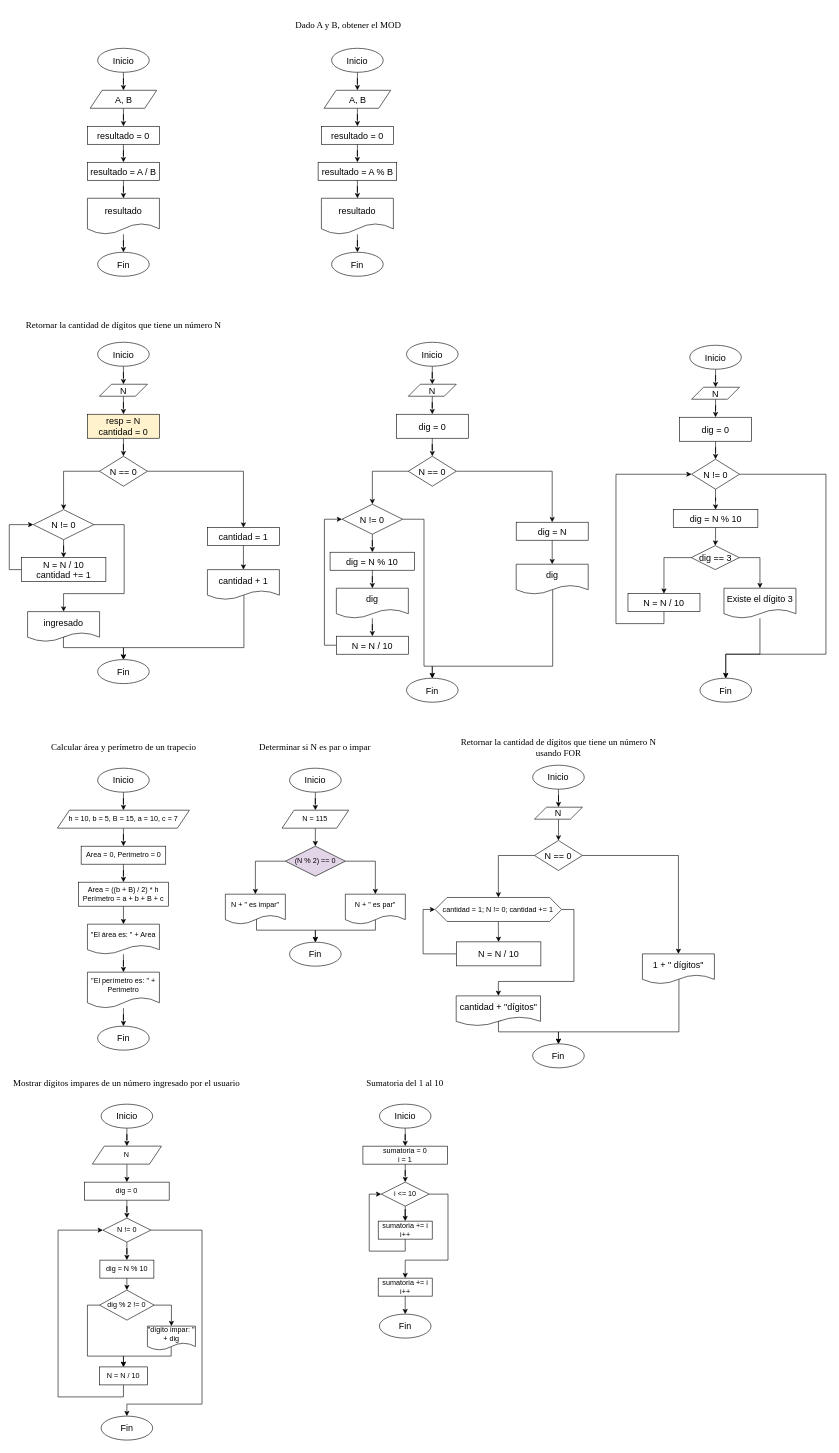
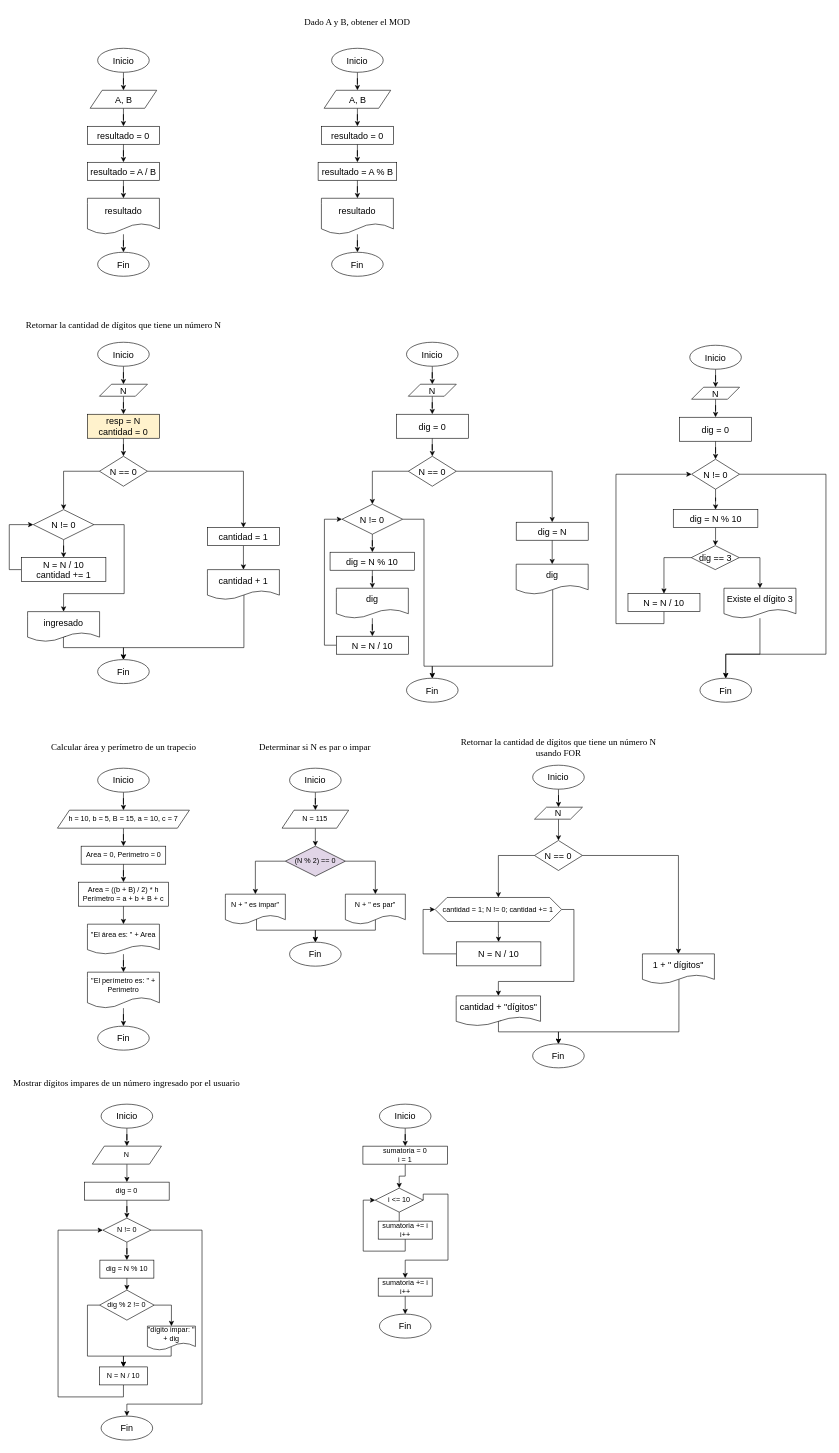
(348, 24) -> (357, 21)
(405, 1083) -> none
(405, 1194) -> (399, 1200)
